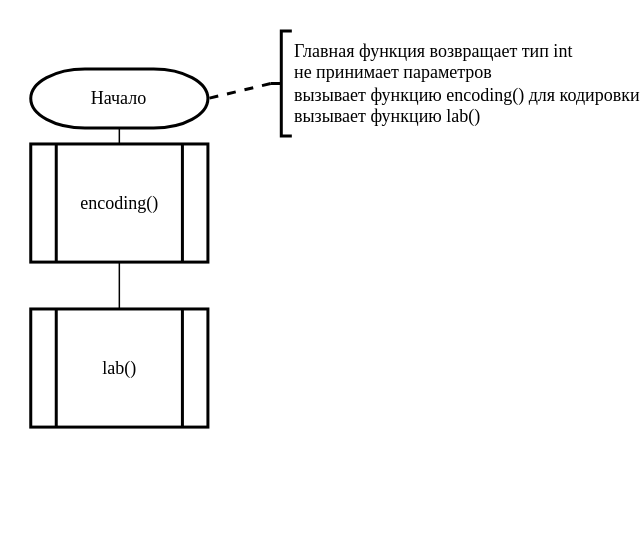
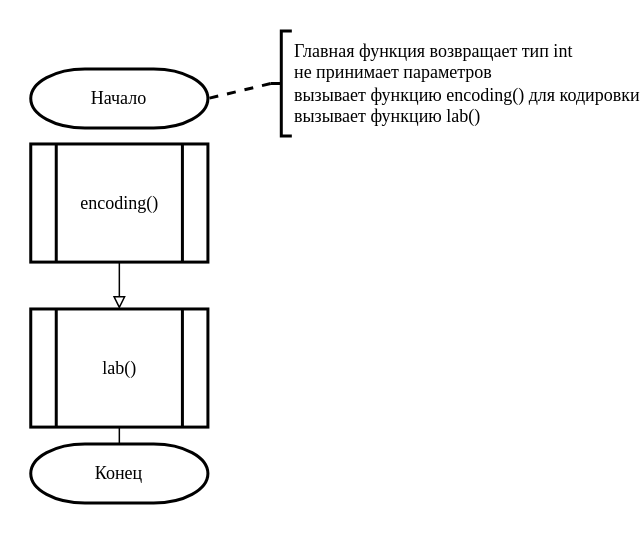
(119, 135) -> none
(119, 301) -> (119, 296)
none -> (119, 435)
none -> (119, 473)
